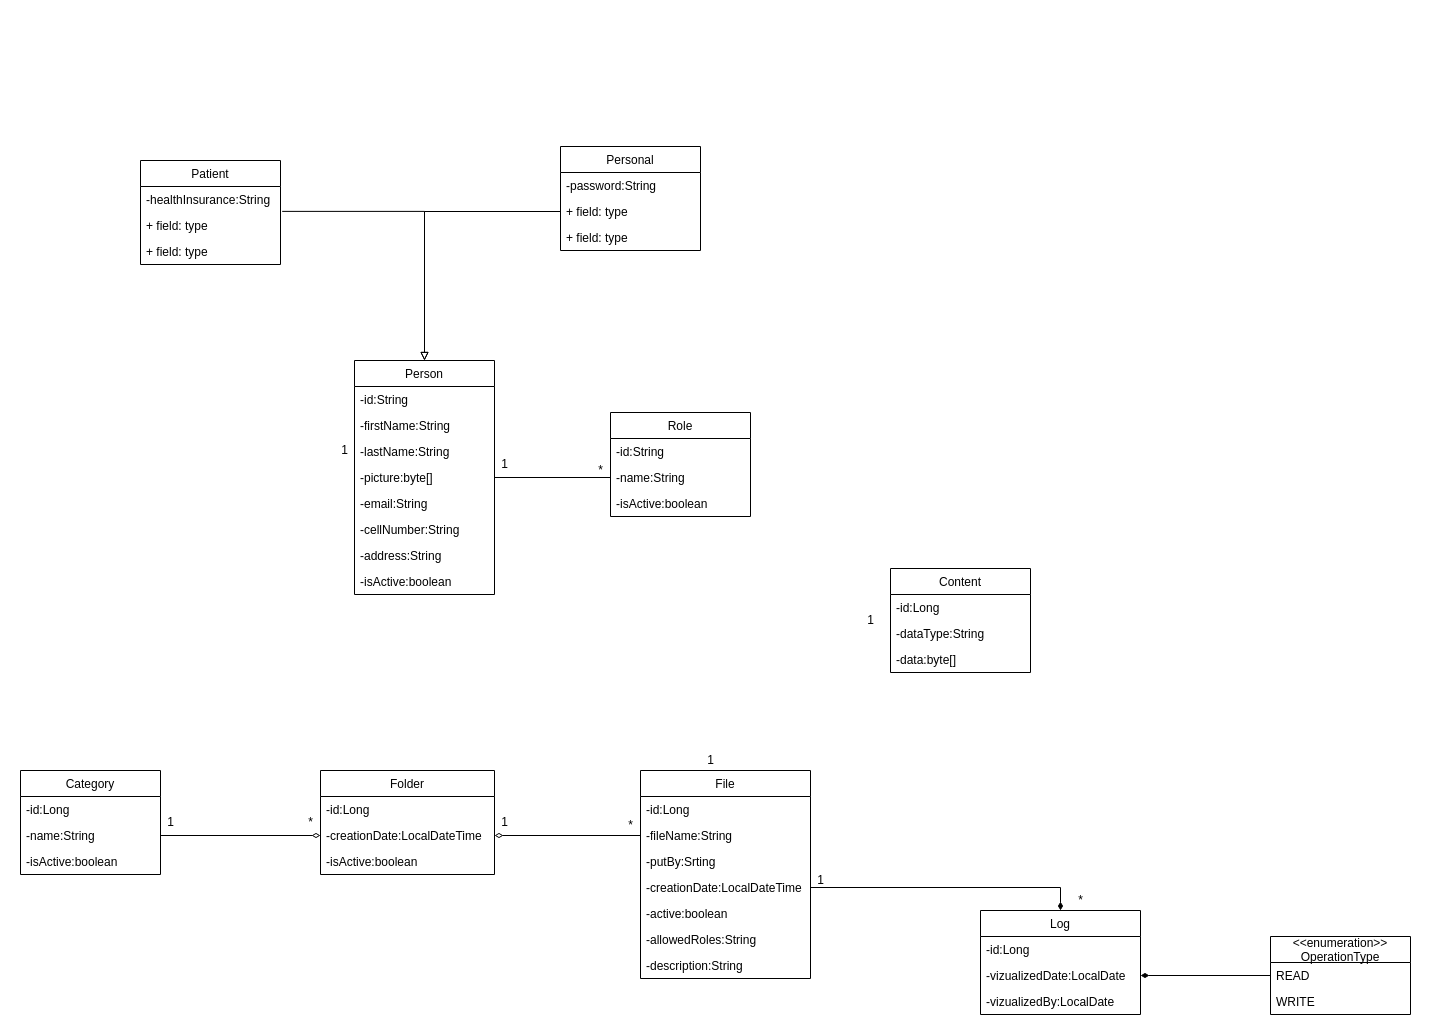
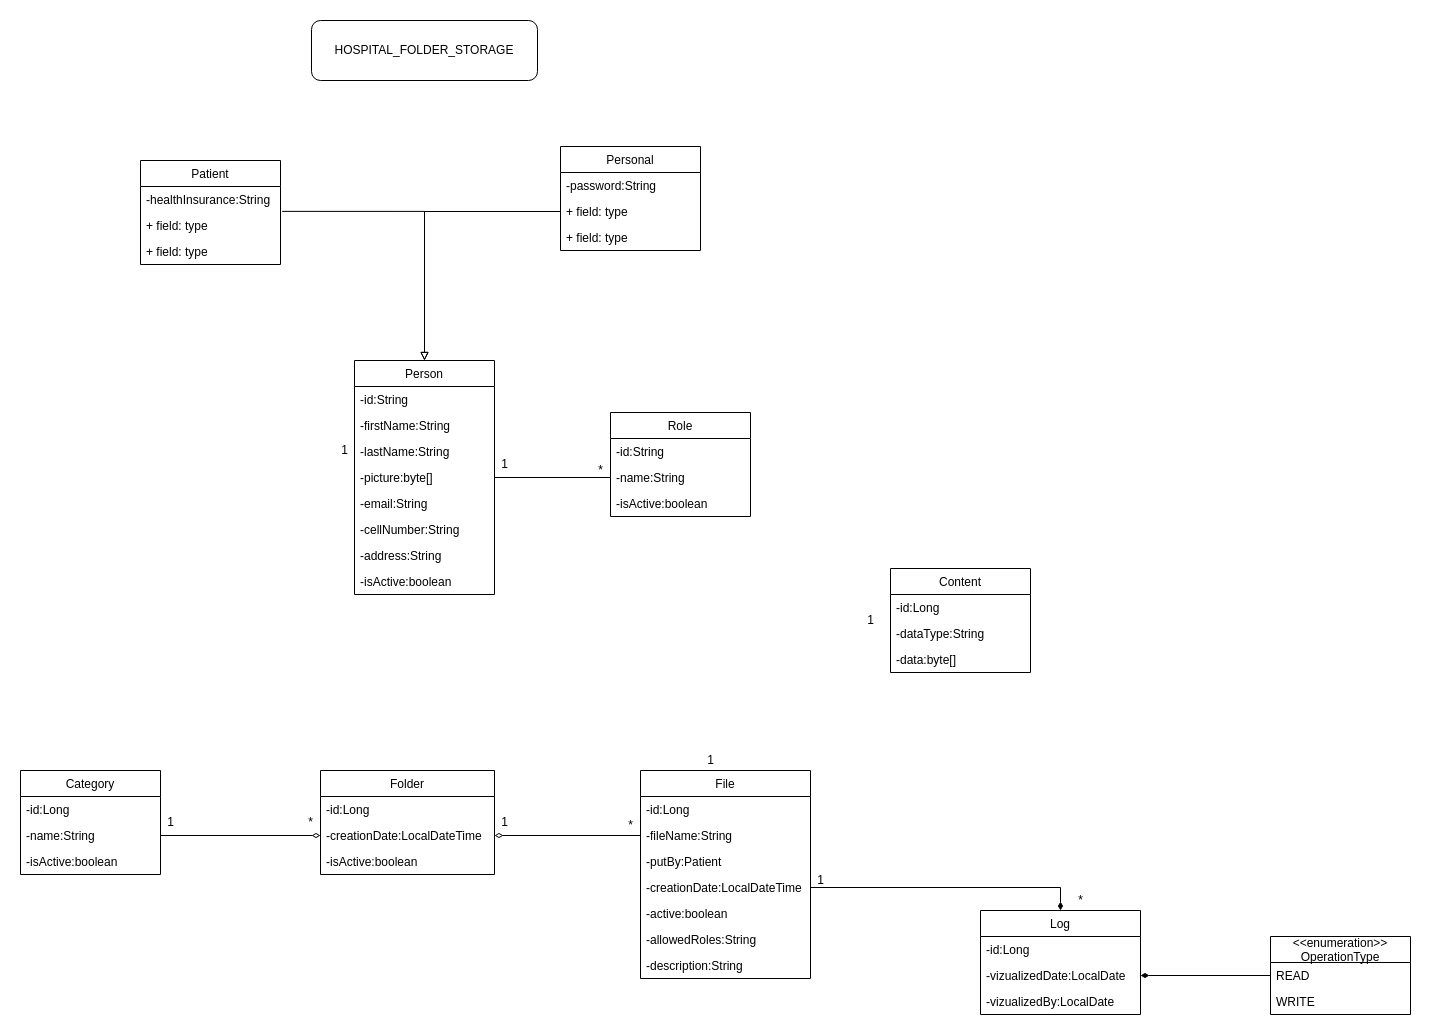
none -> (425, 51)
(687, 862) -> (690, 862)
